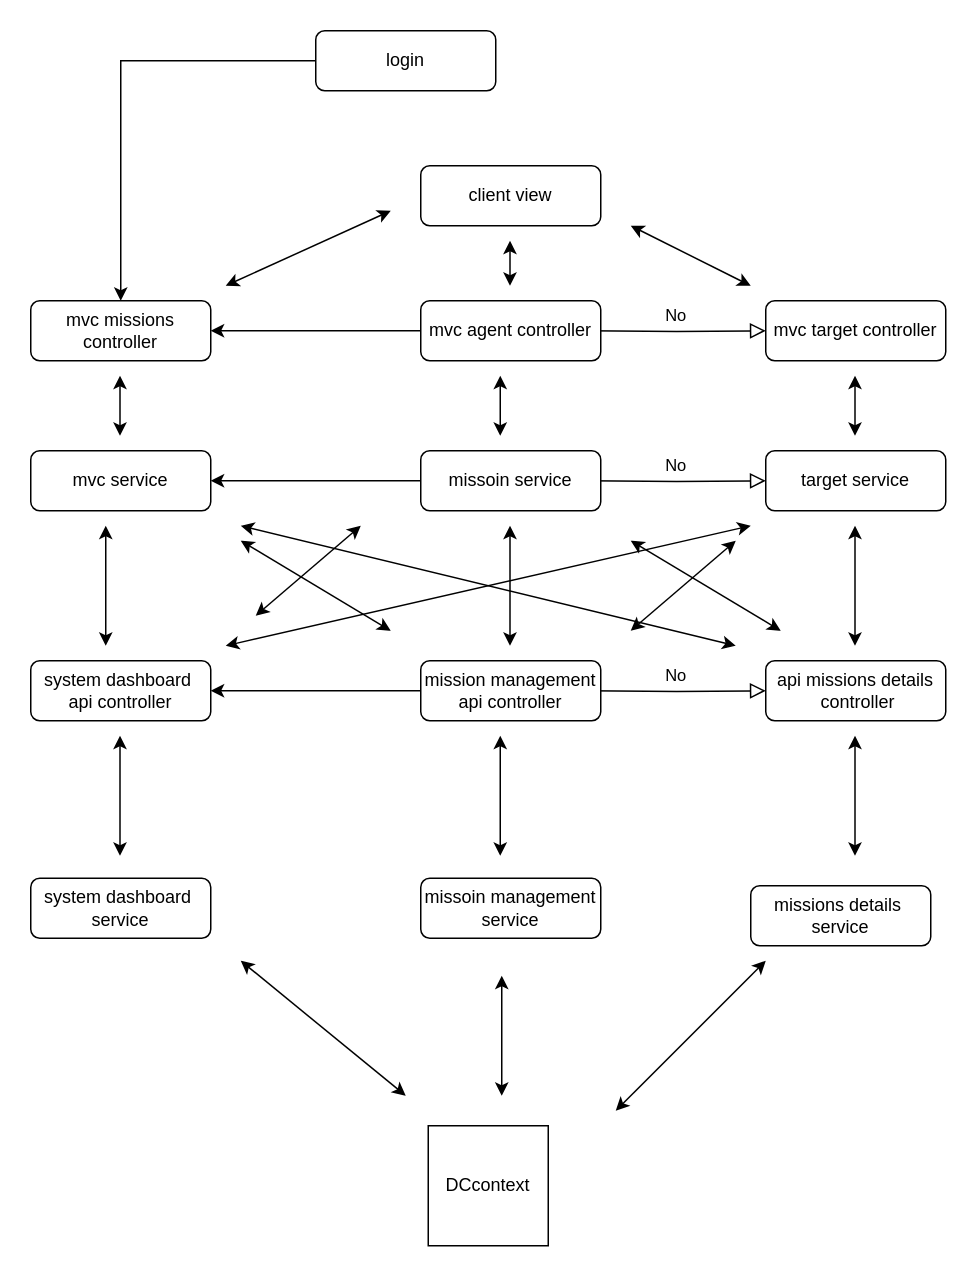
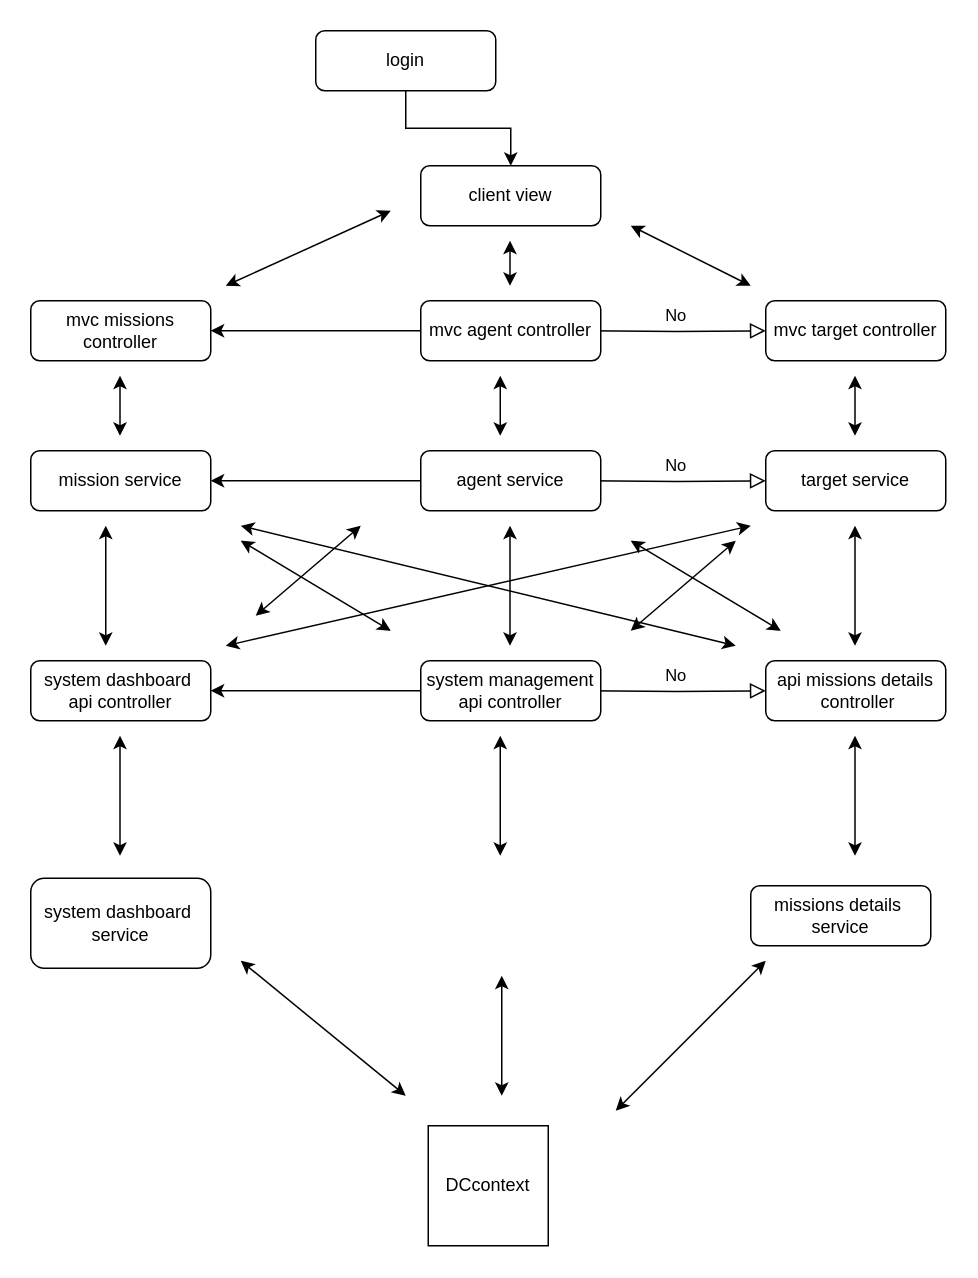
(121, 78) -> (453, 128)
(121, 481) -> (121, 481)
(511, 481) -> (511, 481)
(511, 691) -> (511, 691)
(121, 908) -> (121, 923)
(511, 908) -> none
